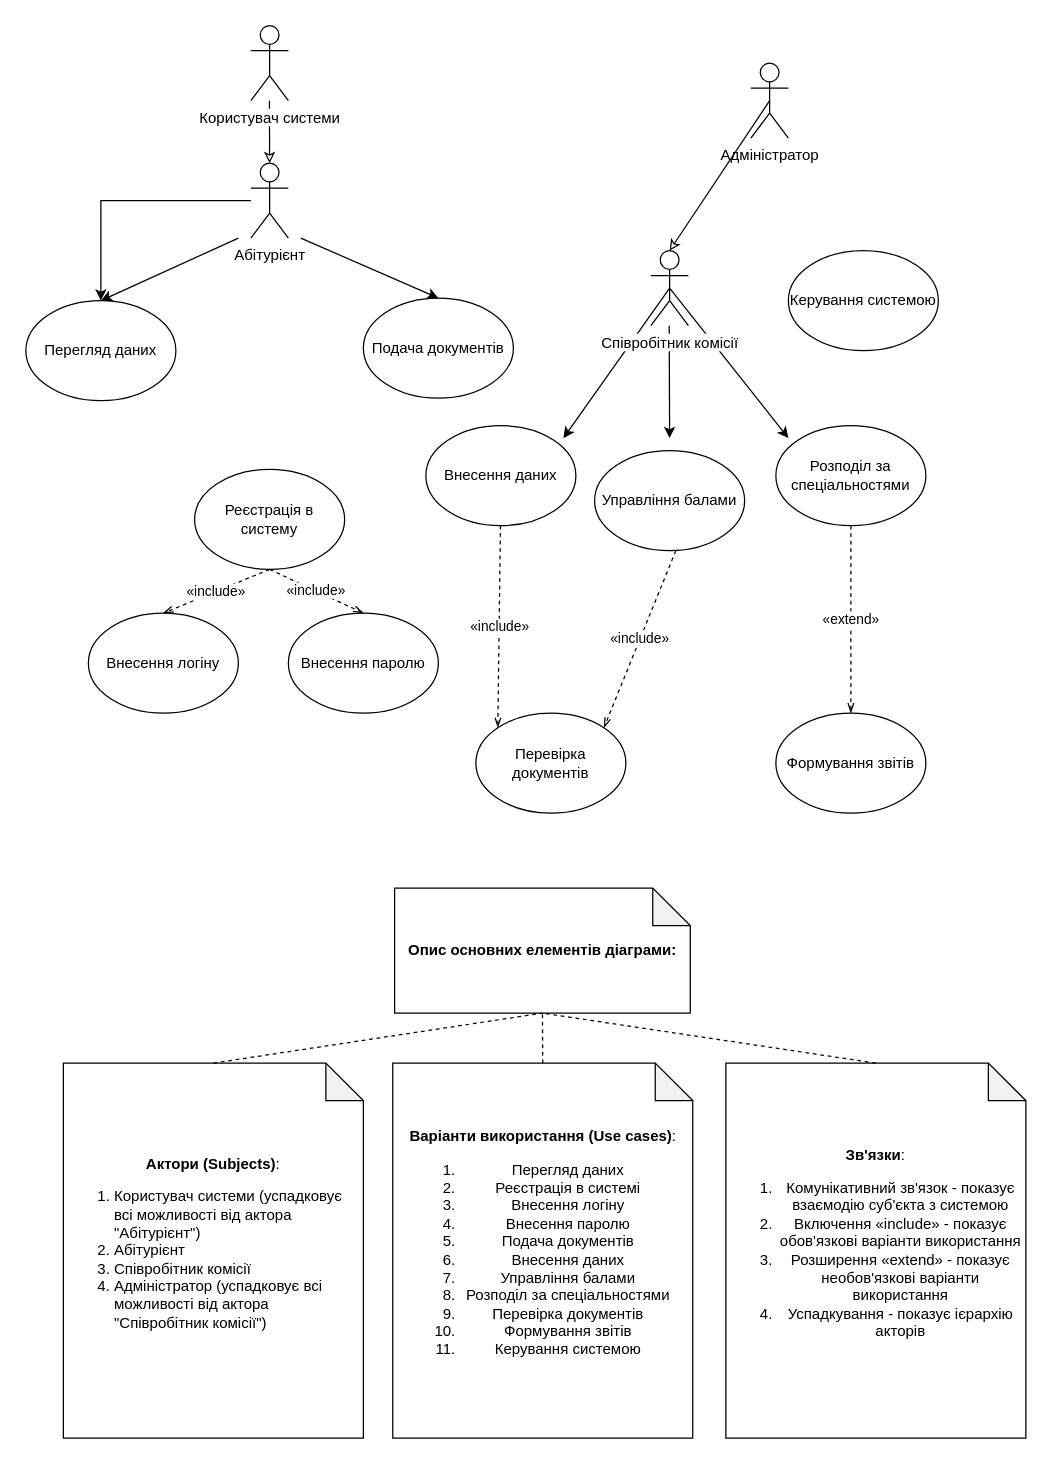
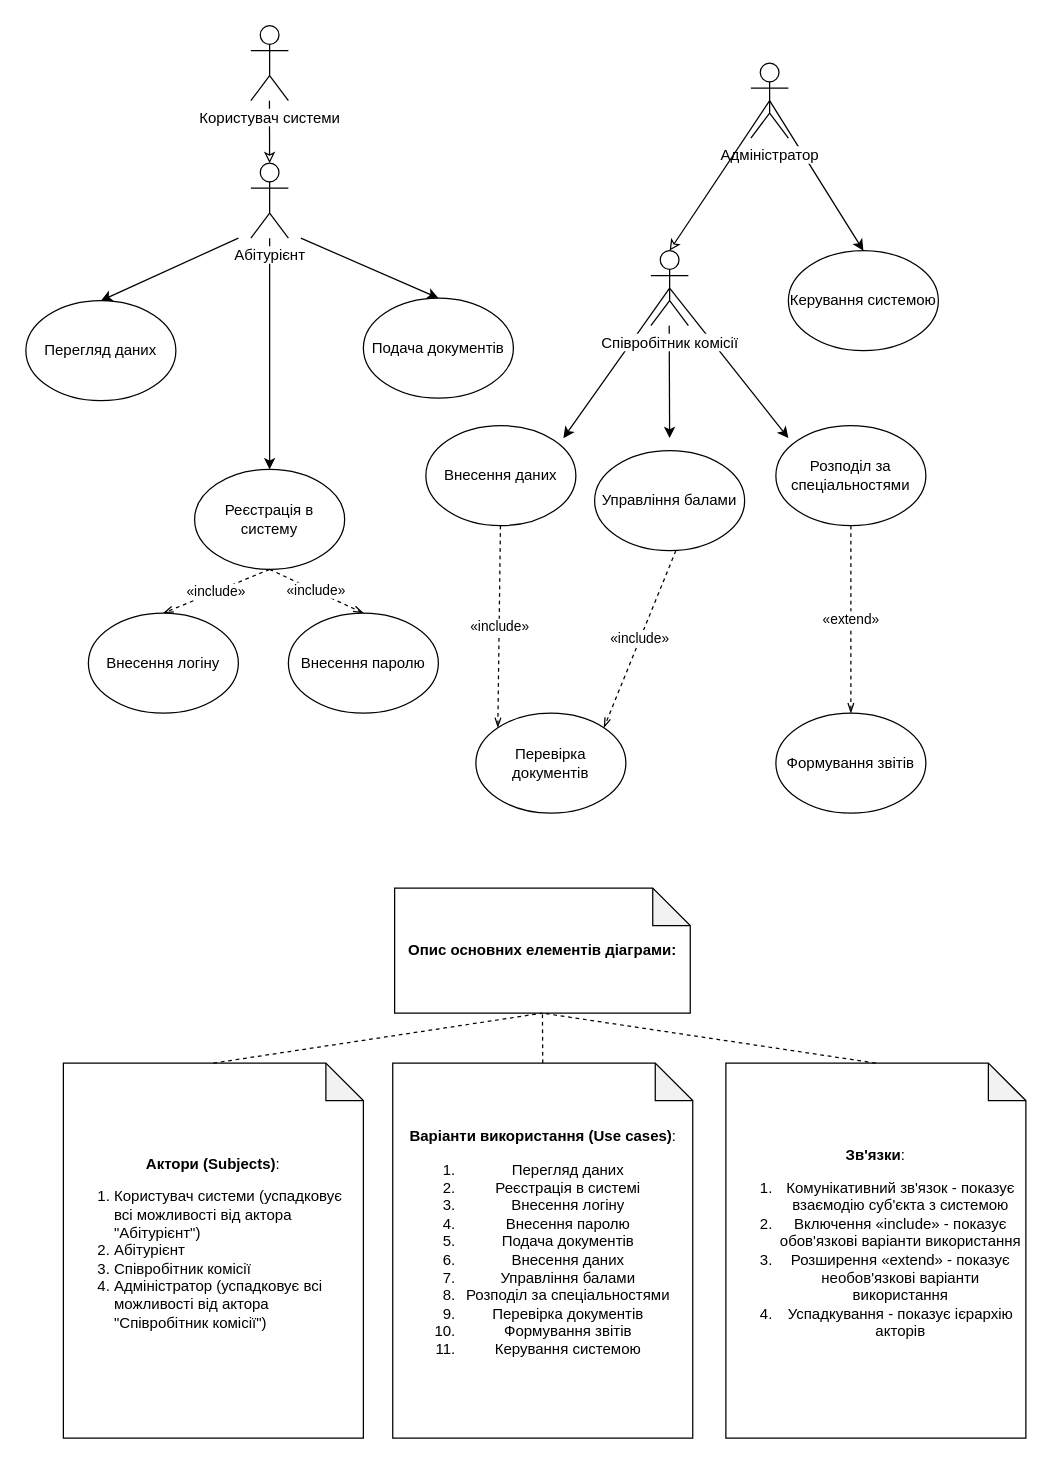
(130, 201) -> (269, 361)
none -> (833, 203)
